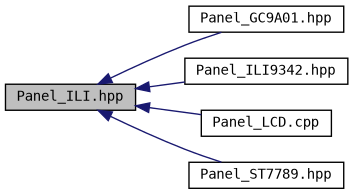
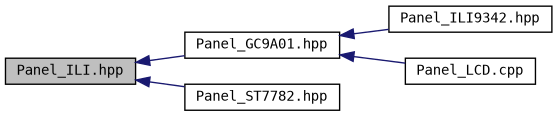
(167, 84) -> (371, 32)
(175, 111) -> (380, 60)
(266, 175) -> (262, 97)
